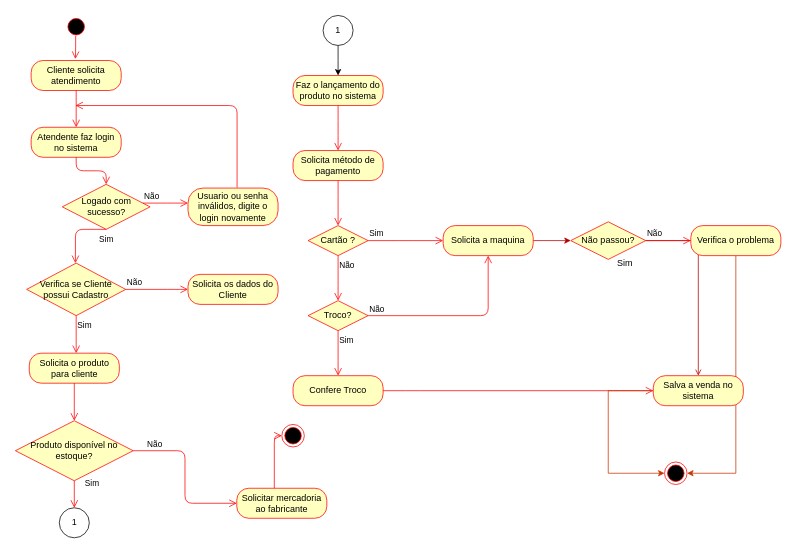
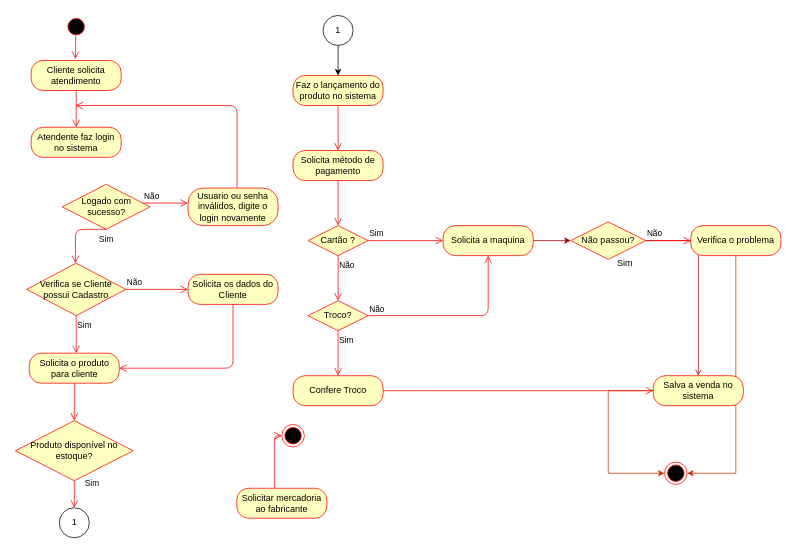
(91, 171) -> none
none -> (179, 368)
(160, 450) -> none
